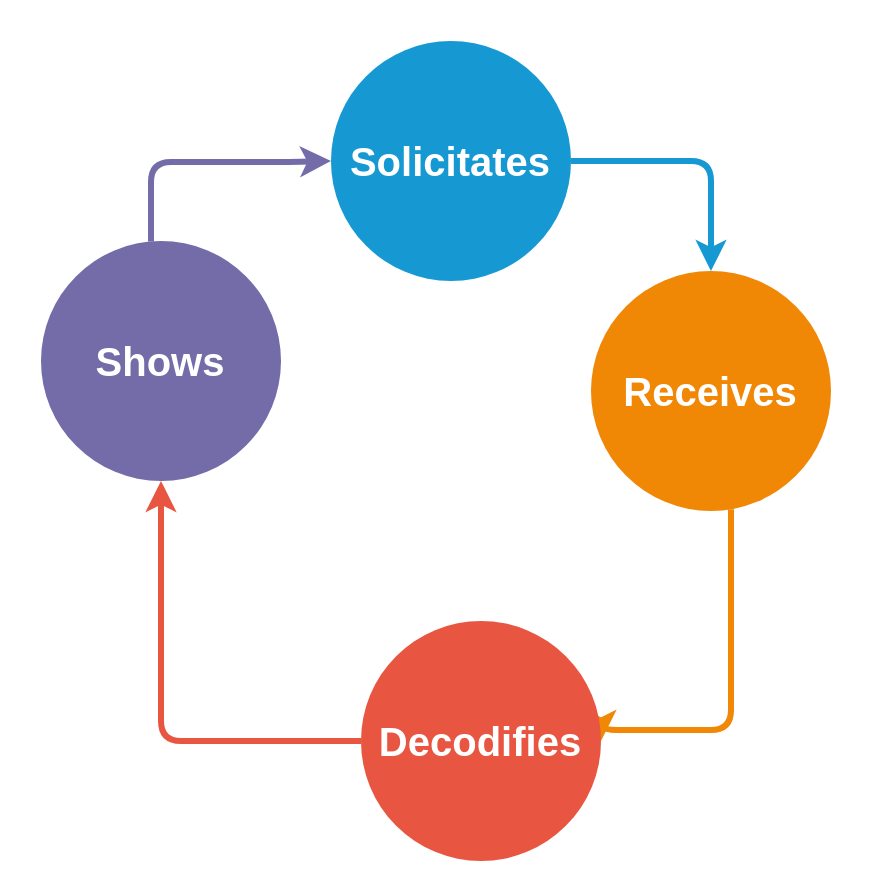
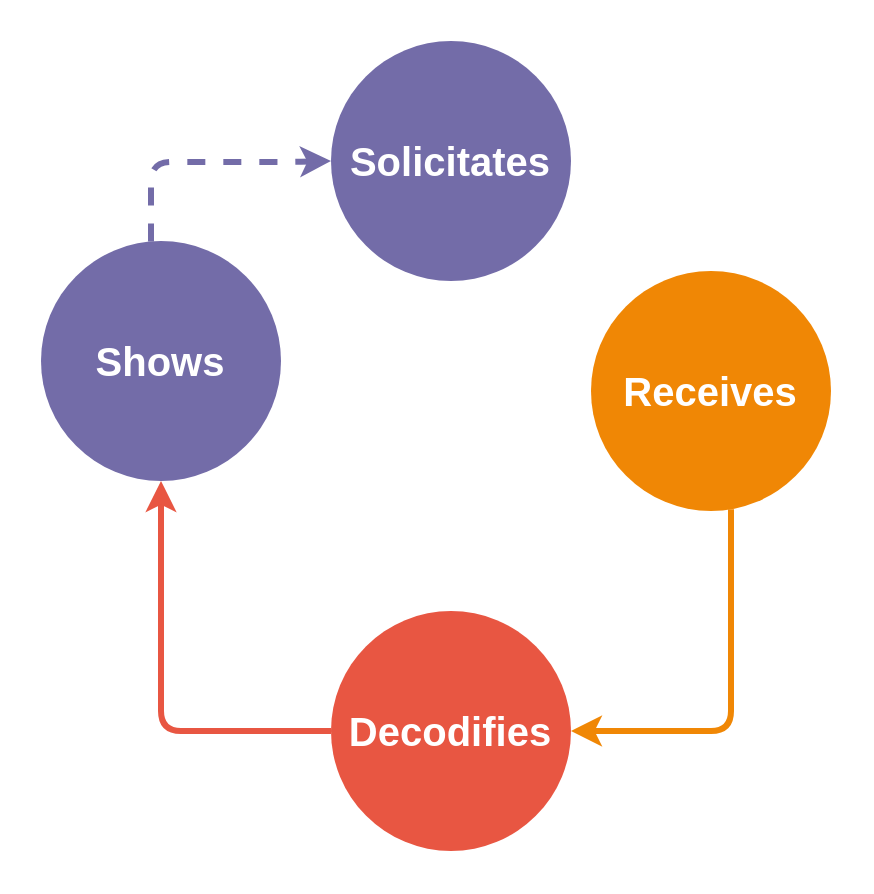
(451, 161) -> (451, 161)
(678, 161) -> none
(213, 162) -> (213, 162)
(481, 741) -> (451, 731)
